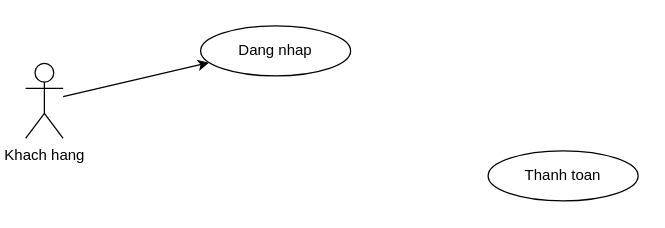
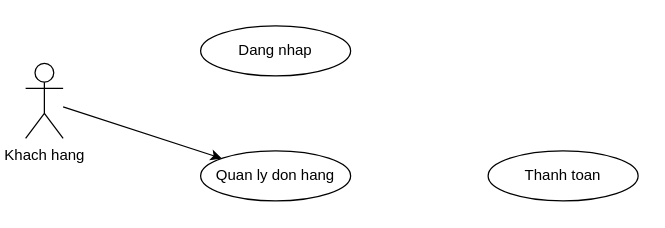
(132, 80) -> none
none -> (139, 131)
none -> (276, 176)
